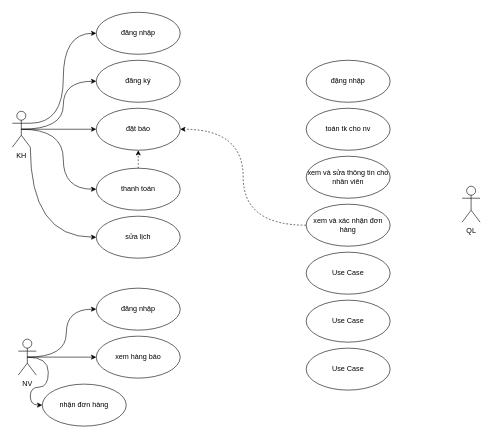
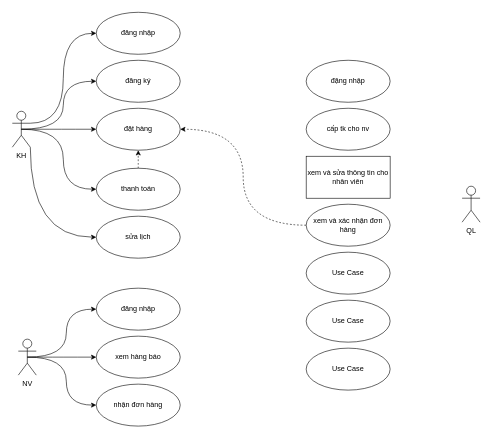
(138, 129) -> (138, 129)
(348, 129) -> (348, 129)
(348, 177) -> (348, 177)
(84, 405) -> (138, 405)
